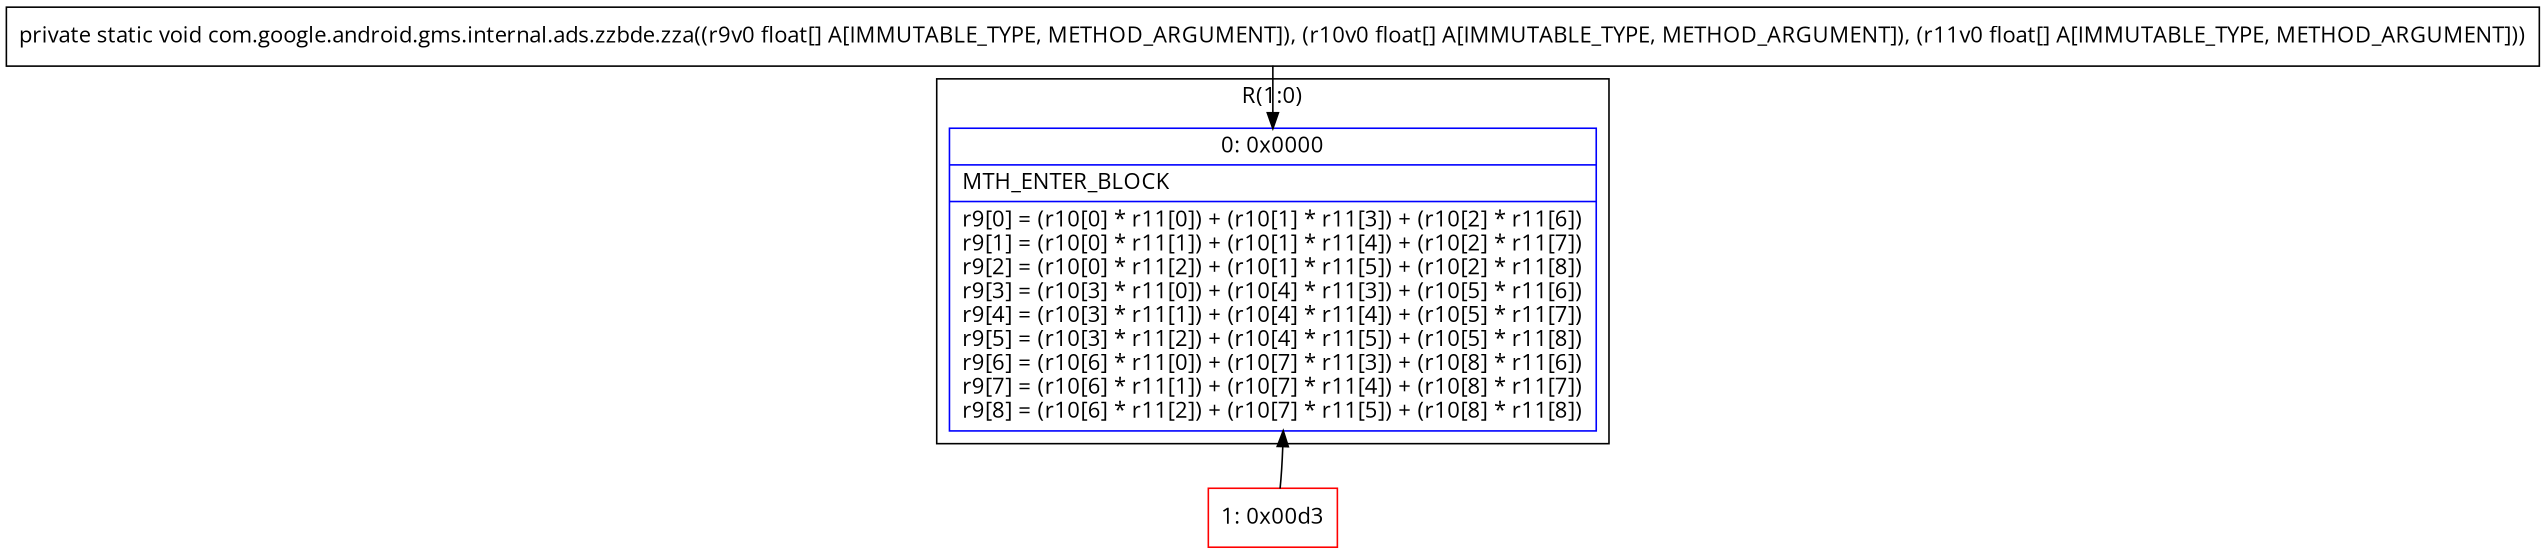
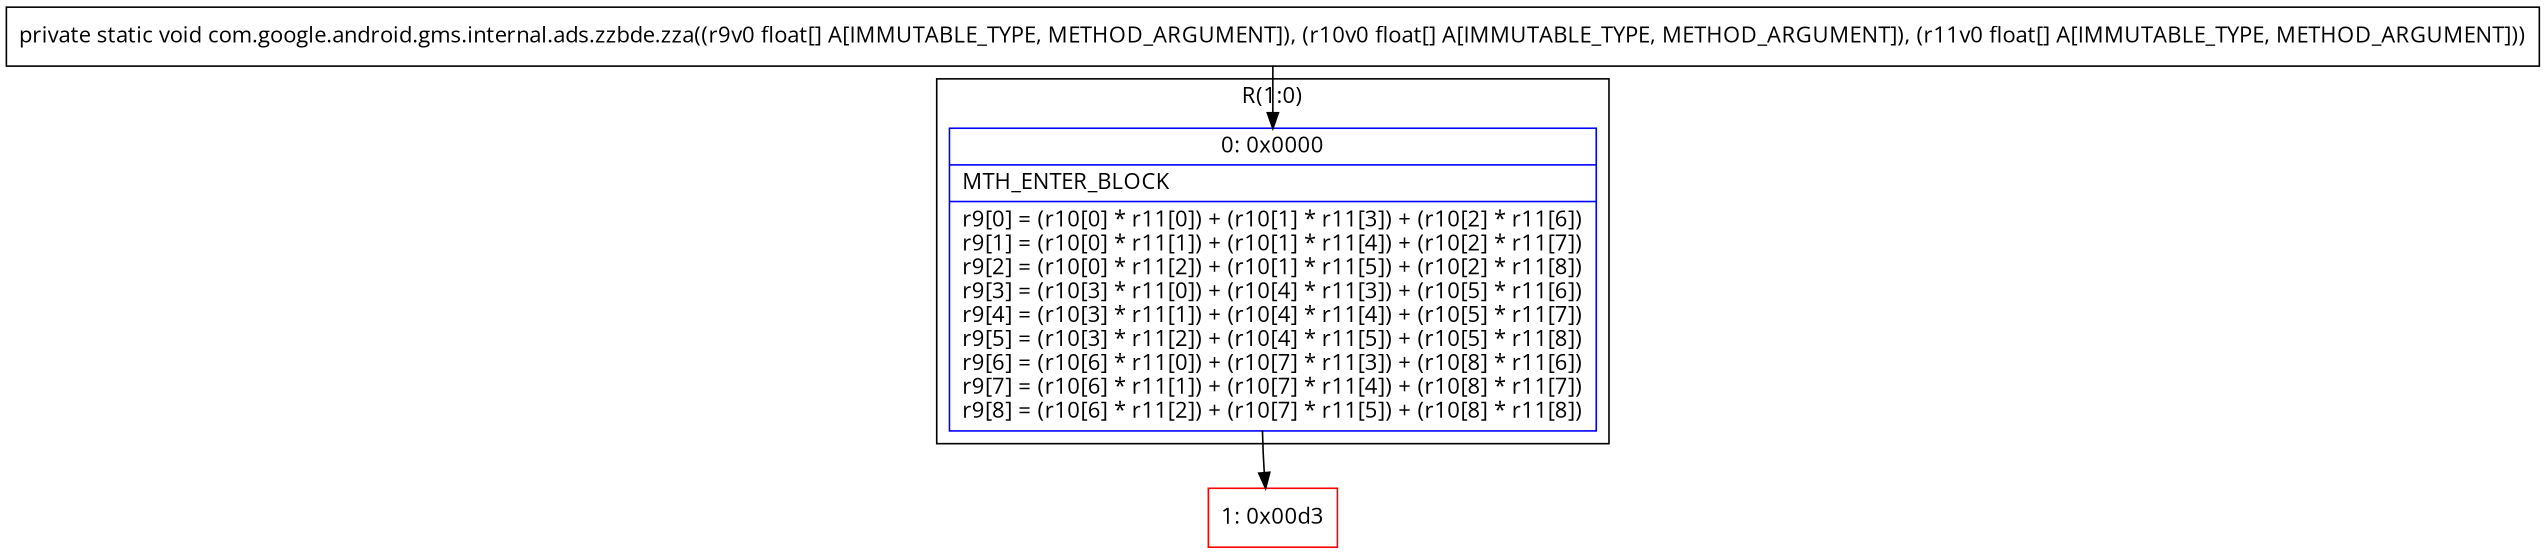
(1282, 468) -> (1263, 454)
